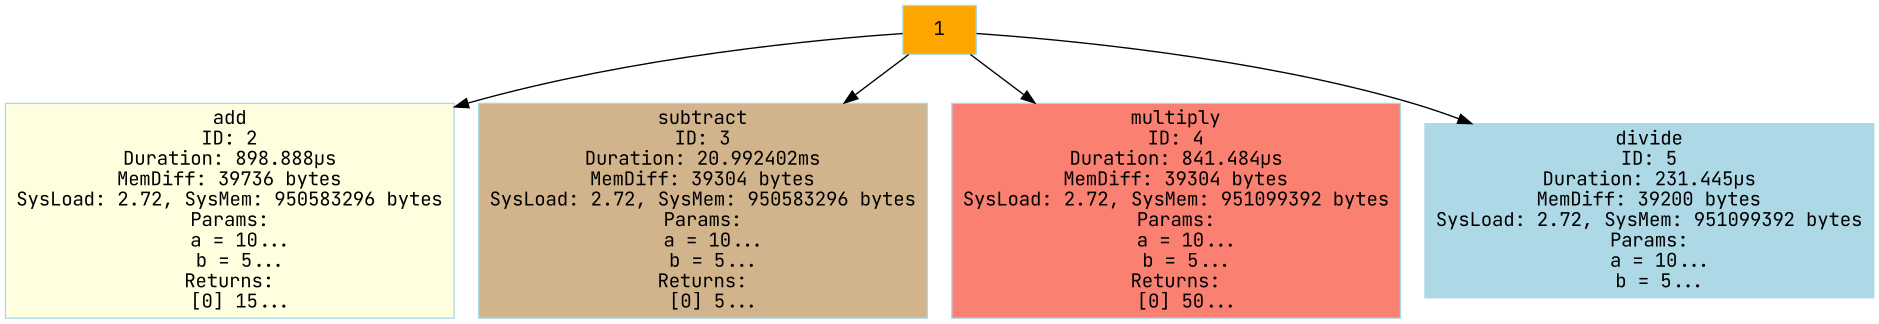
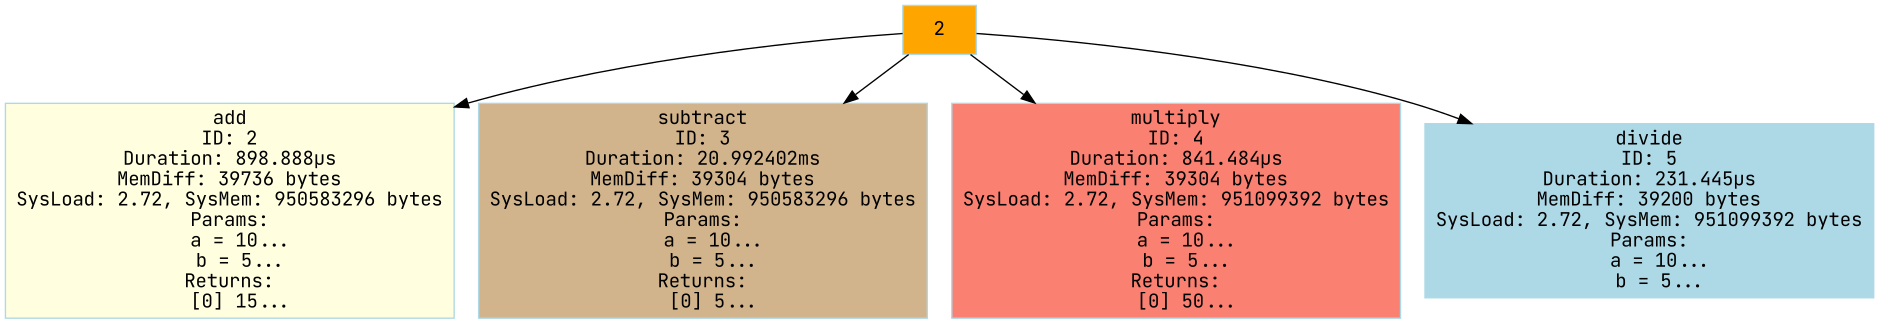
(940, 30) -> (940, 30)
